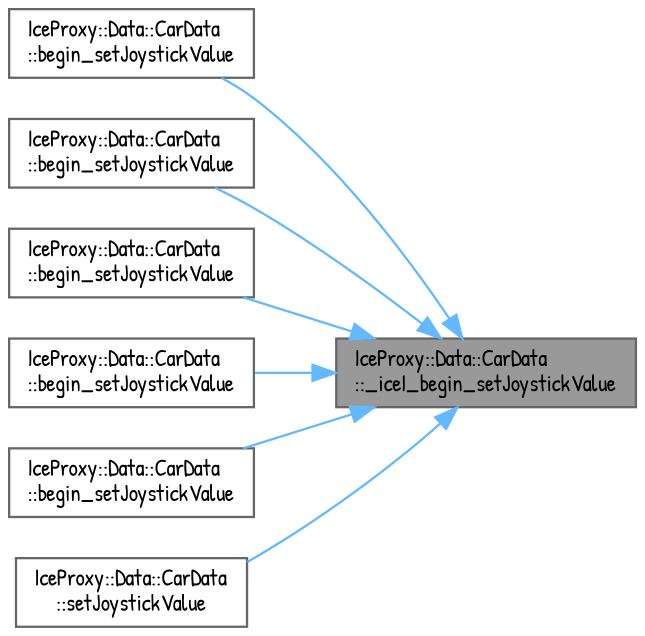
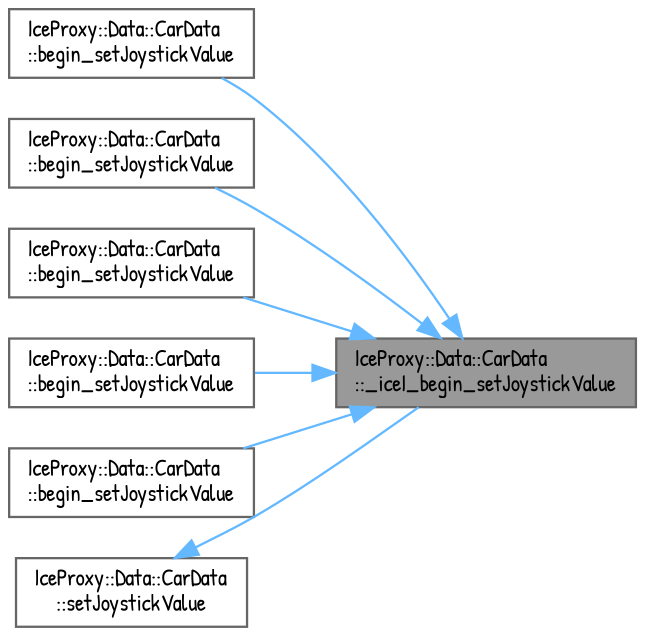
(347, 497) -> (310, 482)
